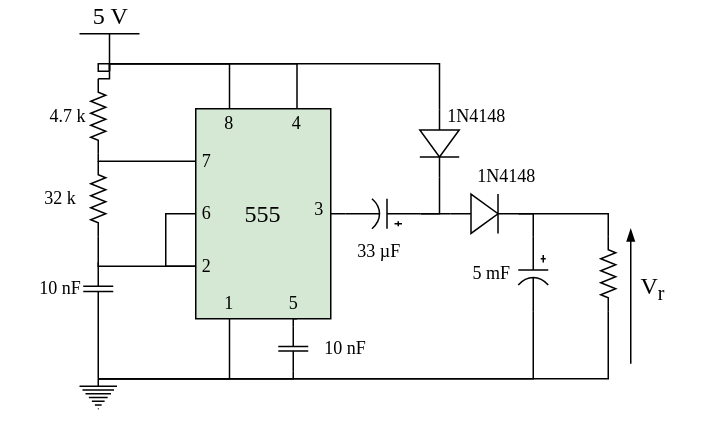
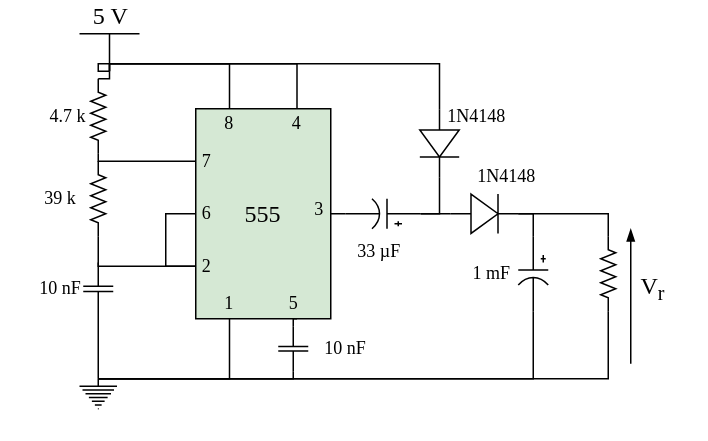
(61, 199) -> (61, 199)
(492, 274) -> (492, 274)
